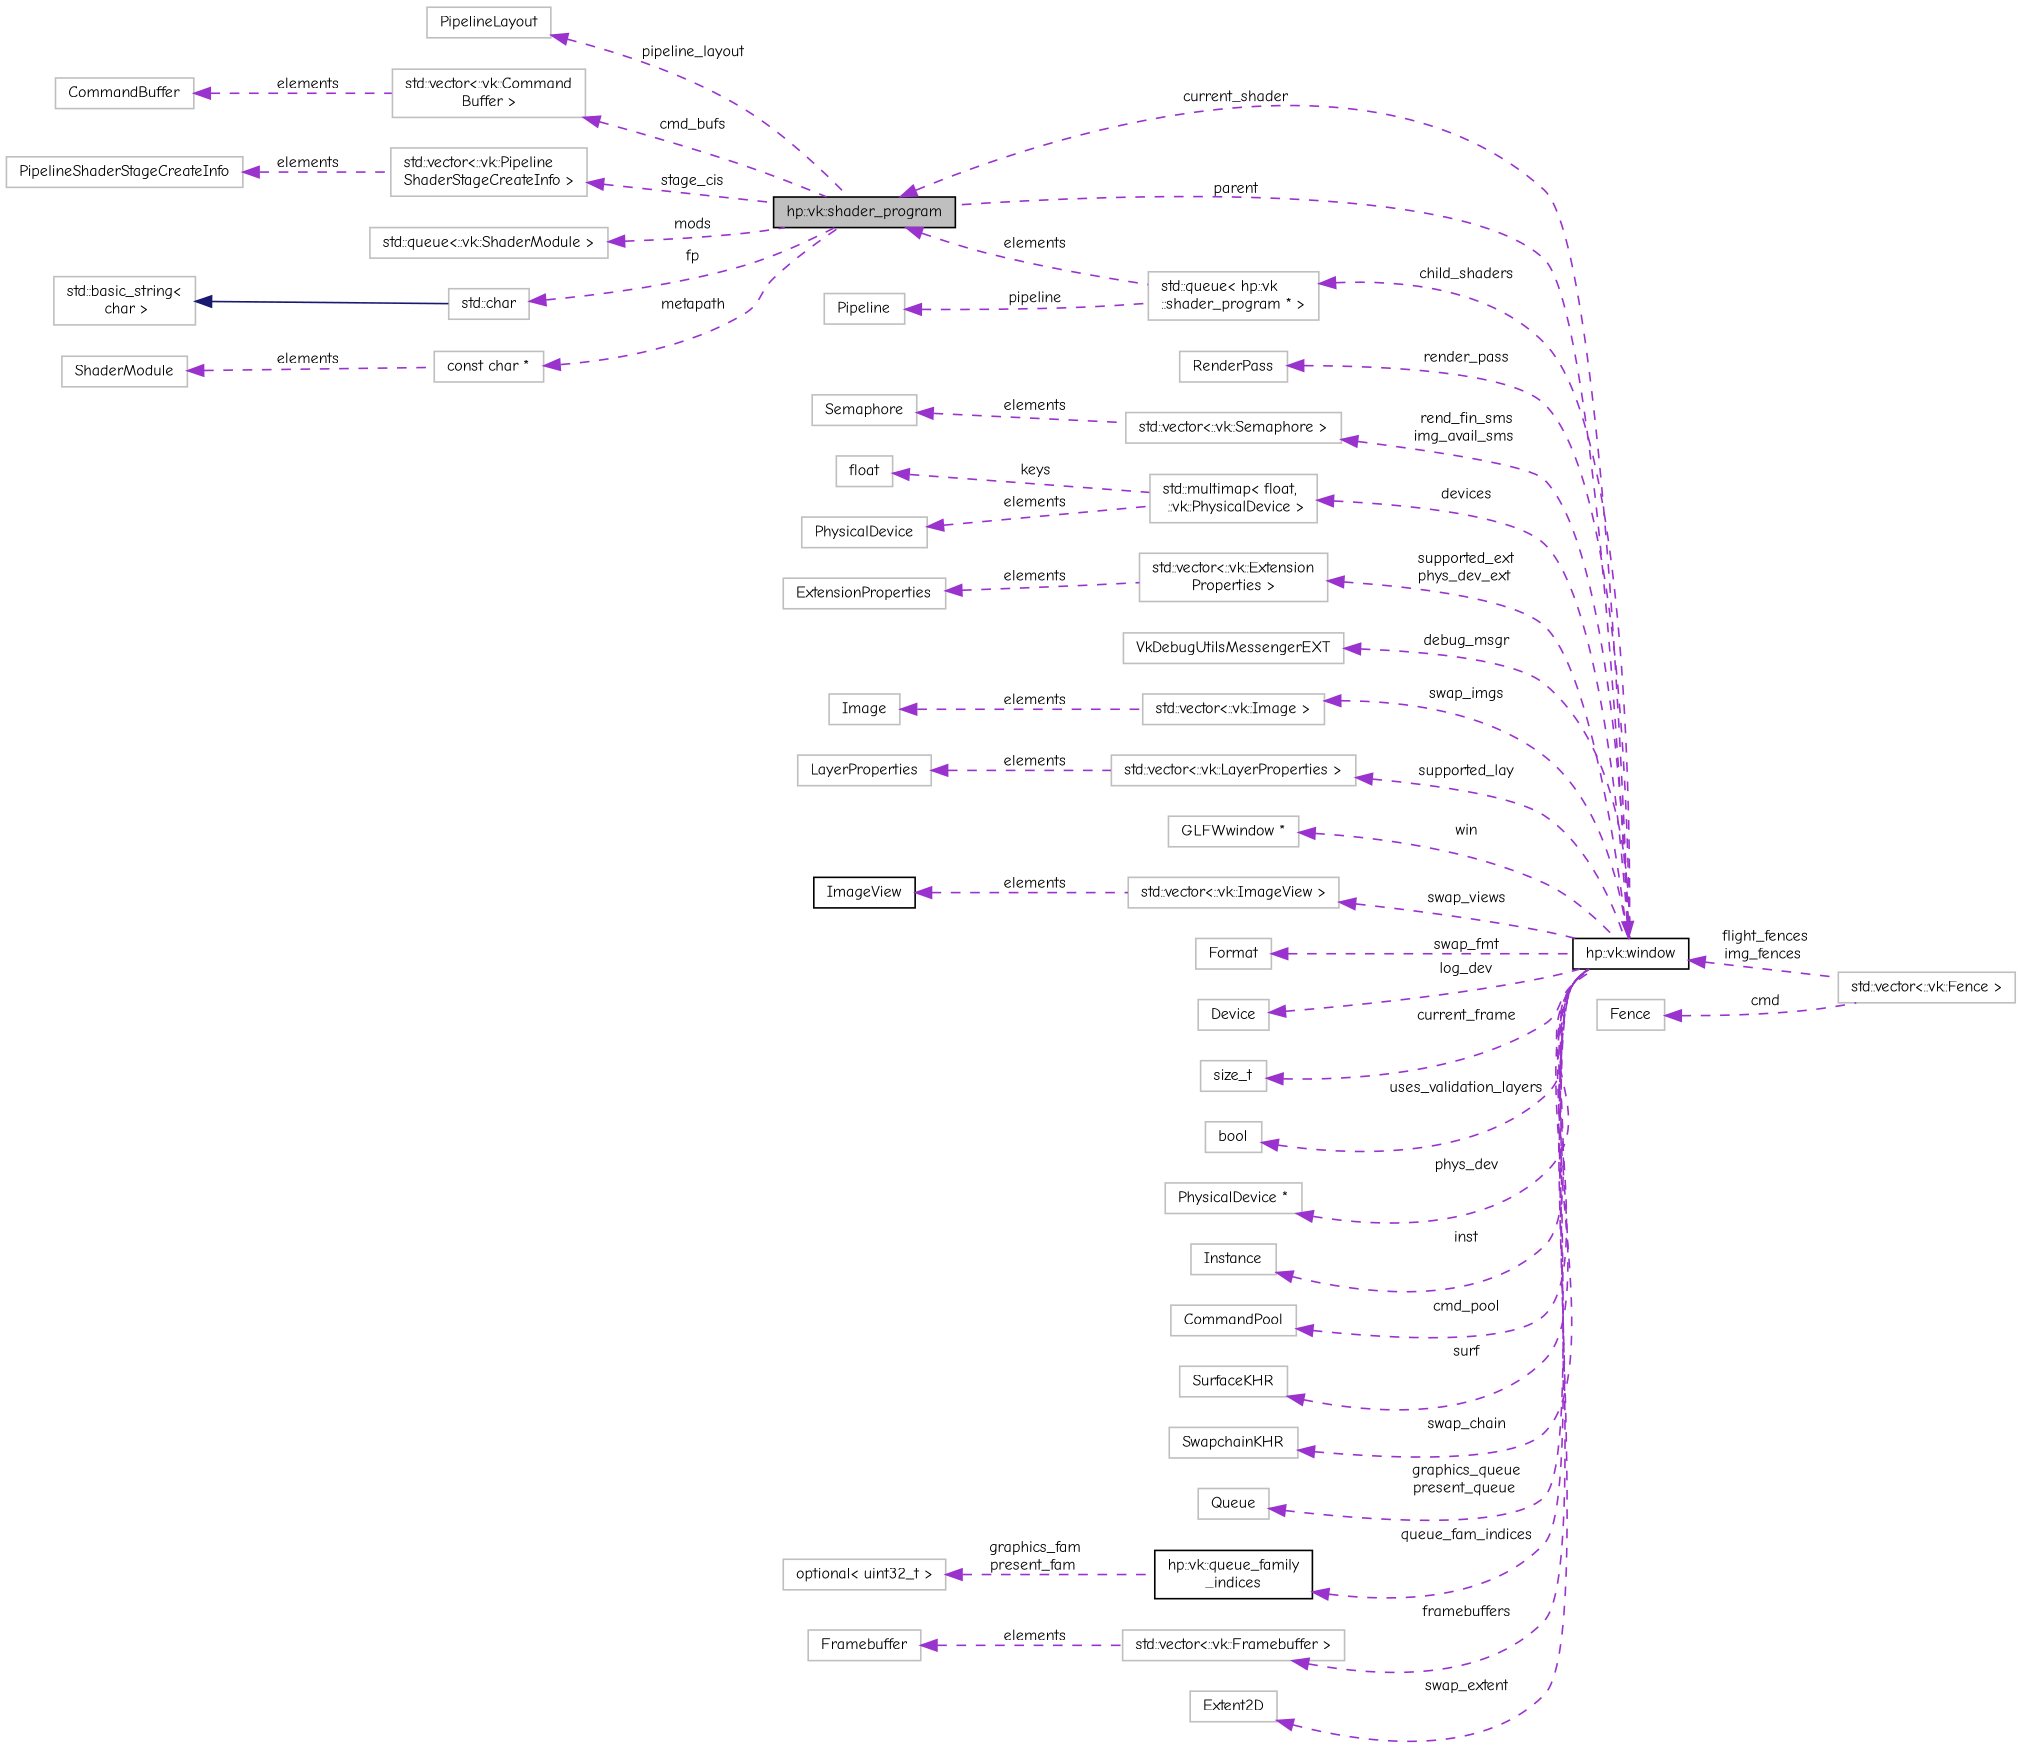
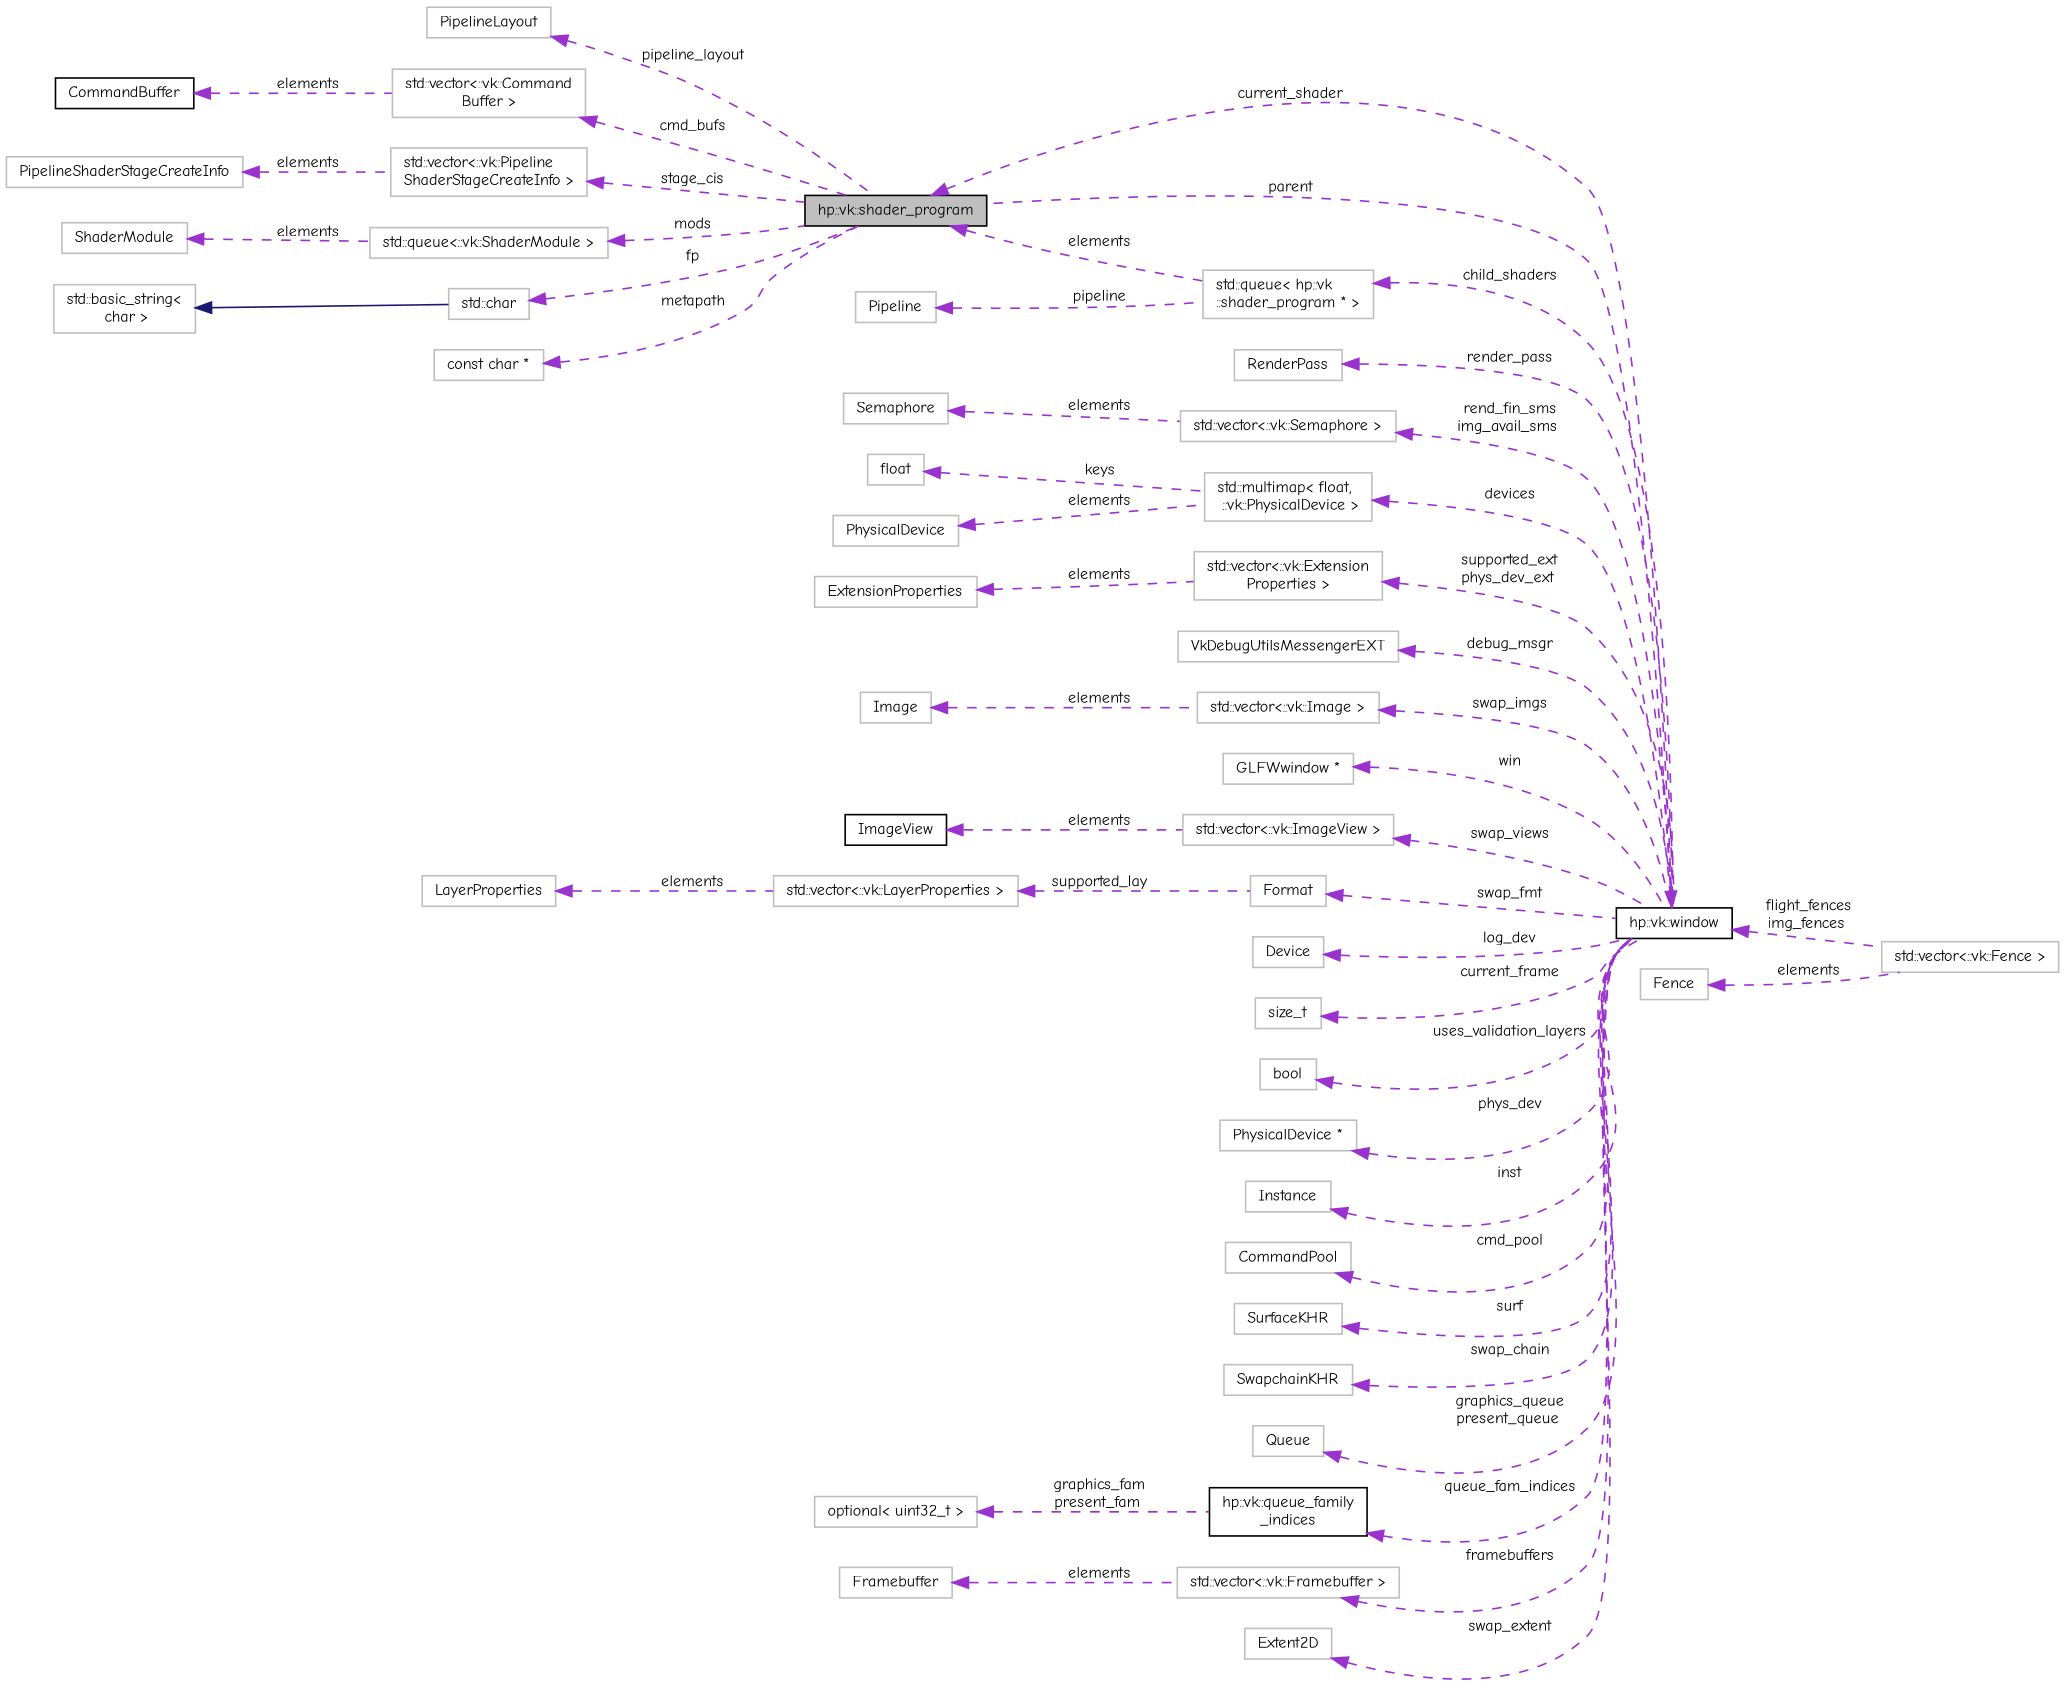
(125, 93) -> (125, 93)
(319, 369) -> (287, 240)
(1532, 809) -> (1142, 891)
(1764, 1001) -> (1807, 971)
